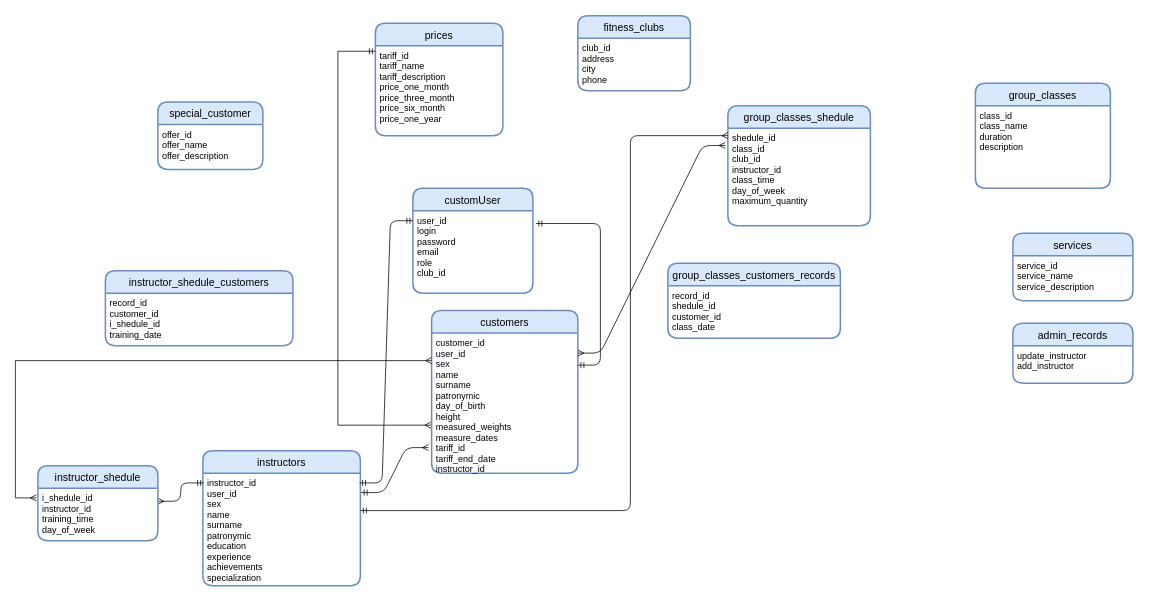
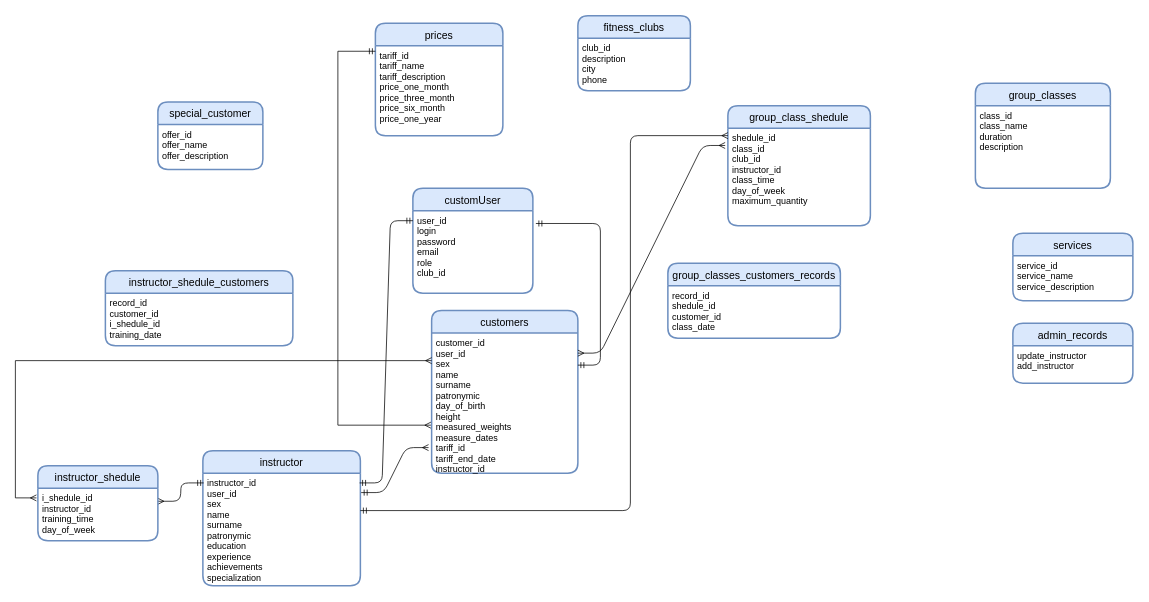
(597, 48) -> (597, 48)
(799, 117) -> (799, 117)
(281, 462) -> (281, 462)
